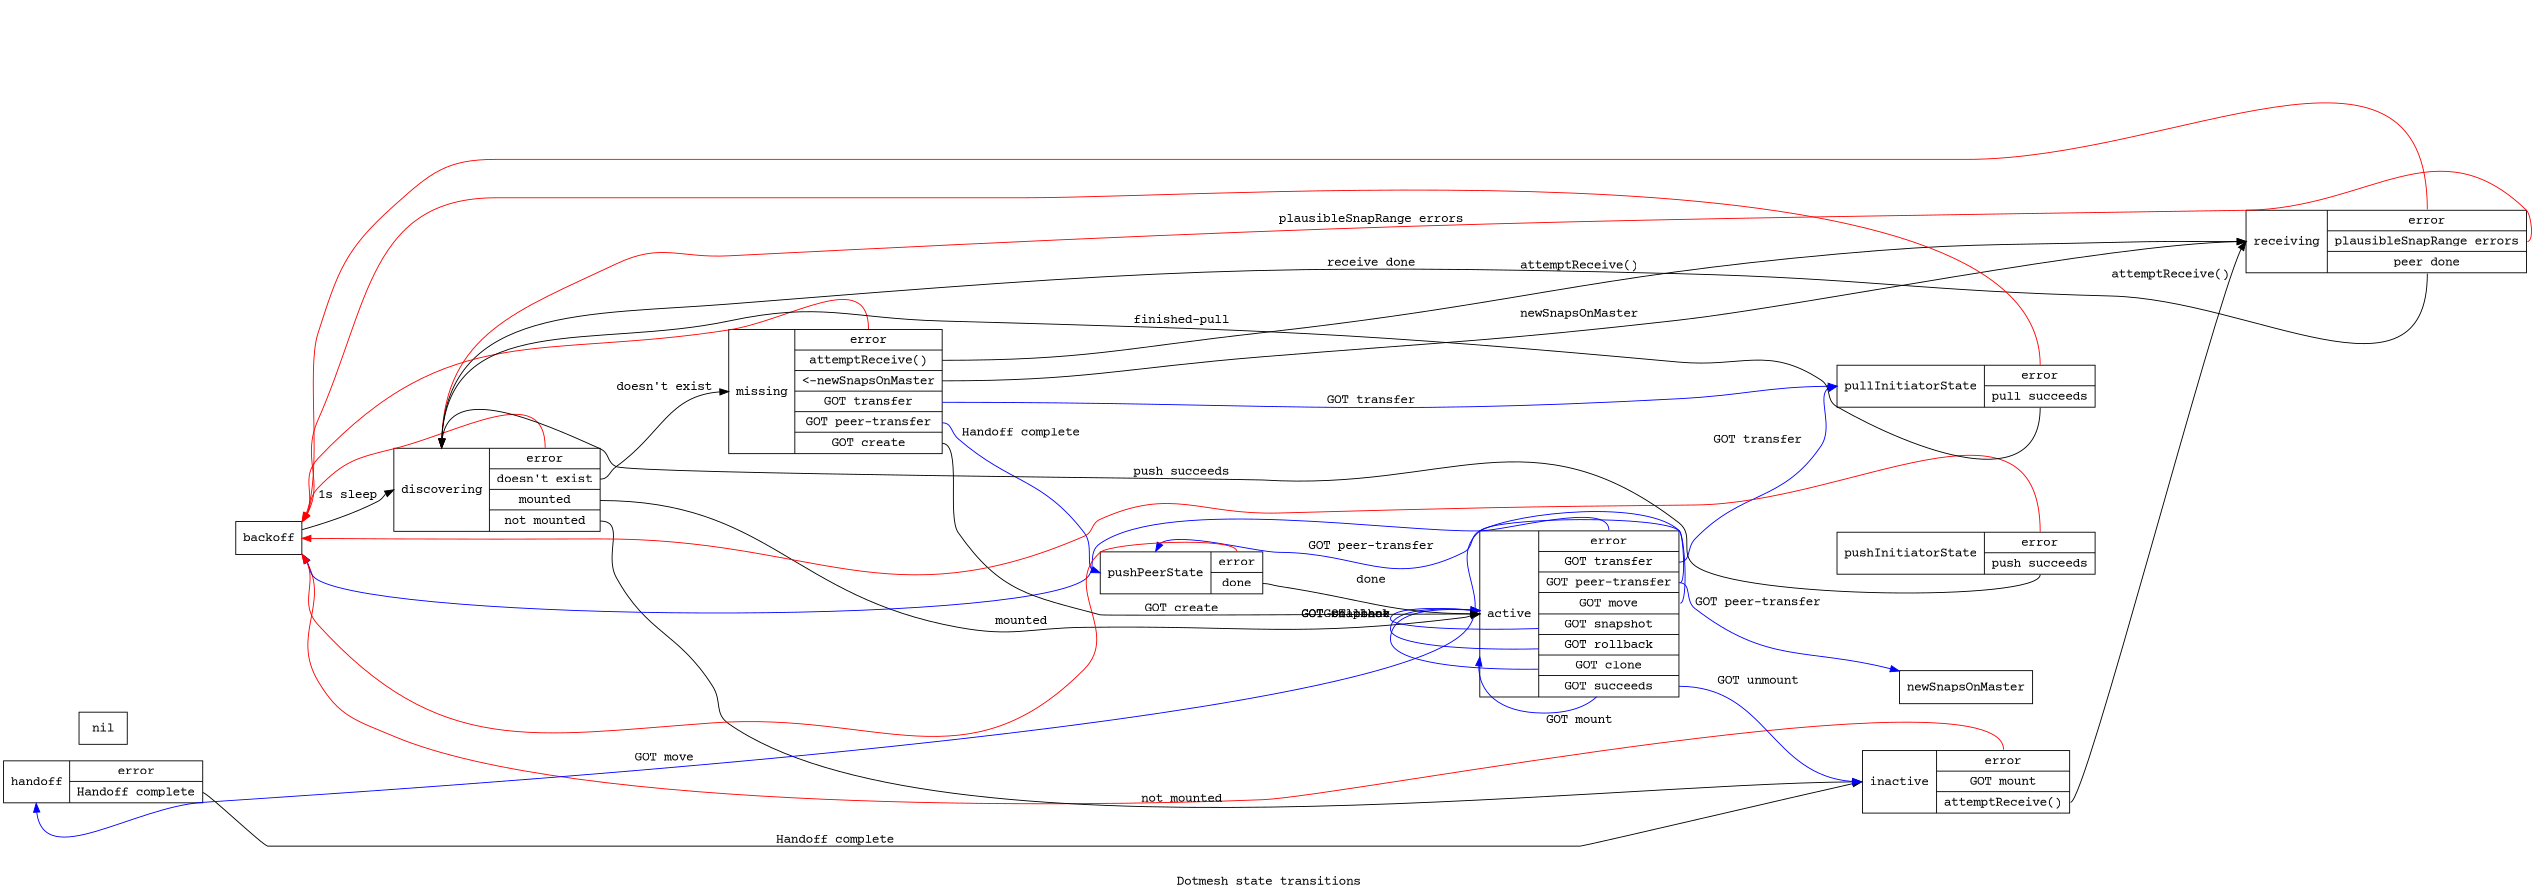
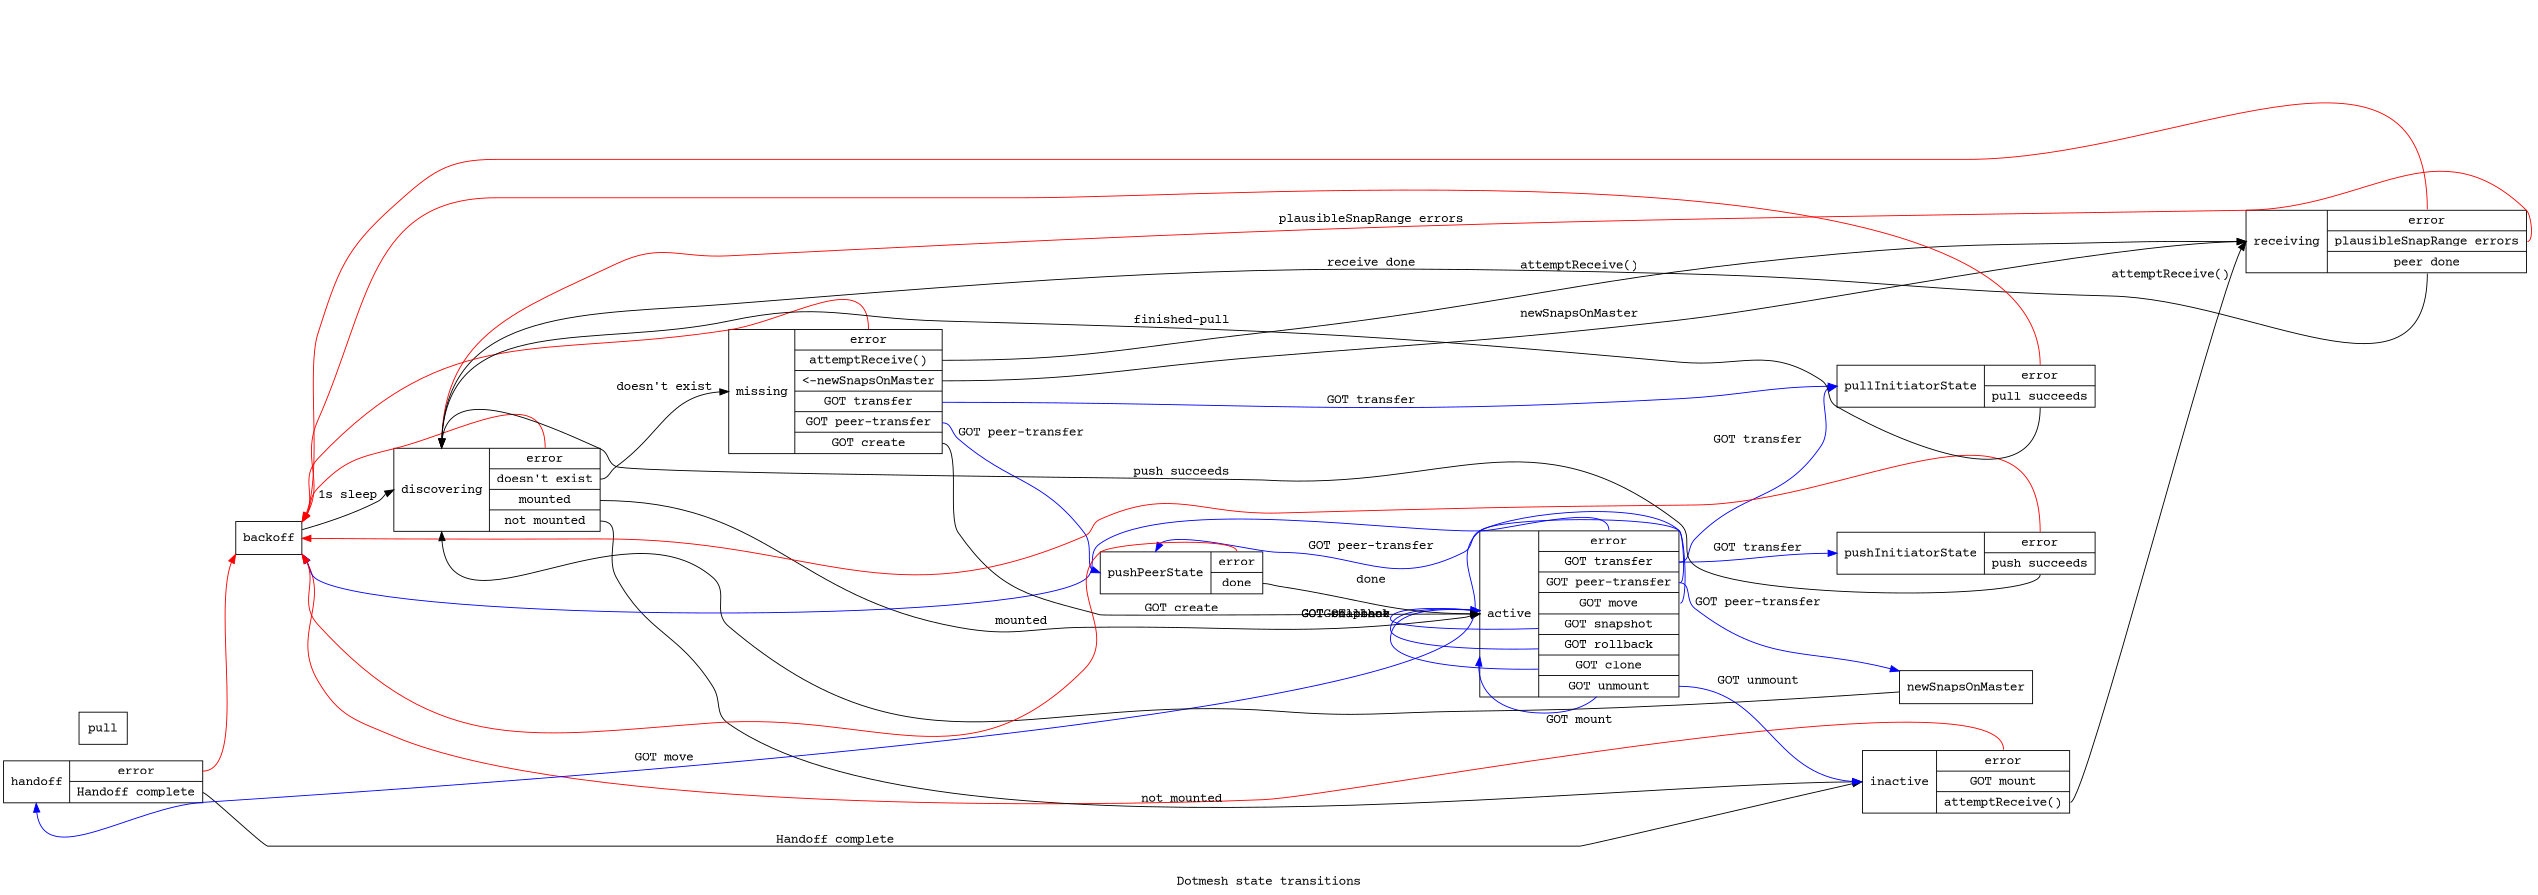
(1021, 432) -> (1021, 432)
none -> (1753, 558)
none -> (226, 671)
(1609, 686) -> (1609, 686)
none -> (1086, 715)
(103, 728) -> (103, 728)
